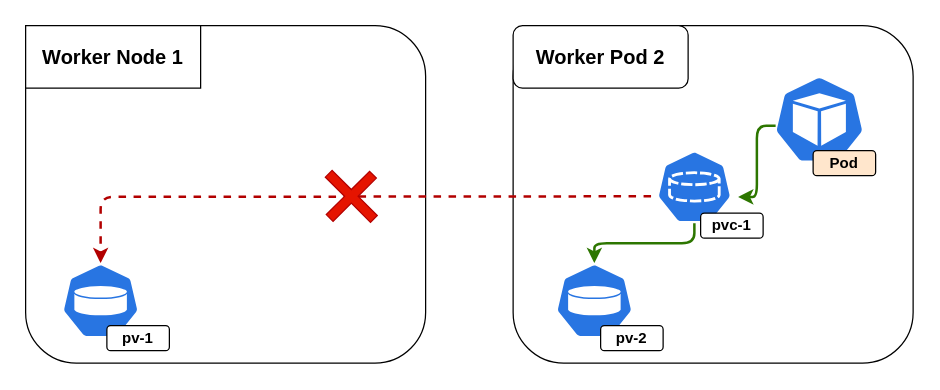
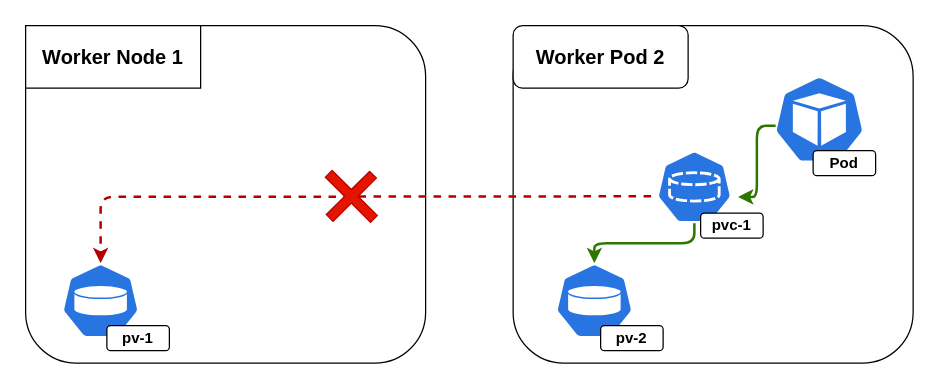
(844, 163) -> (844, 163)
